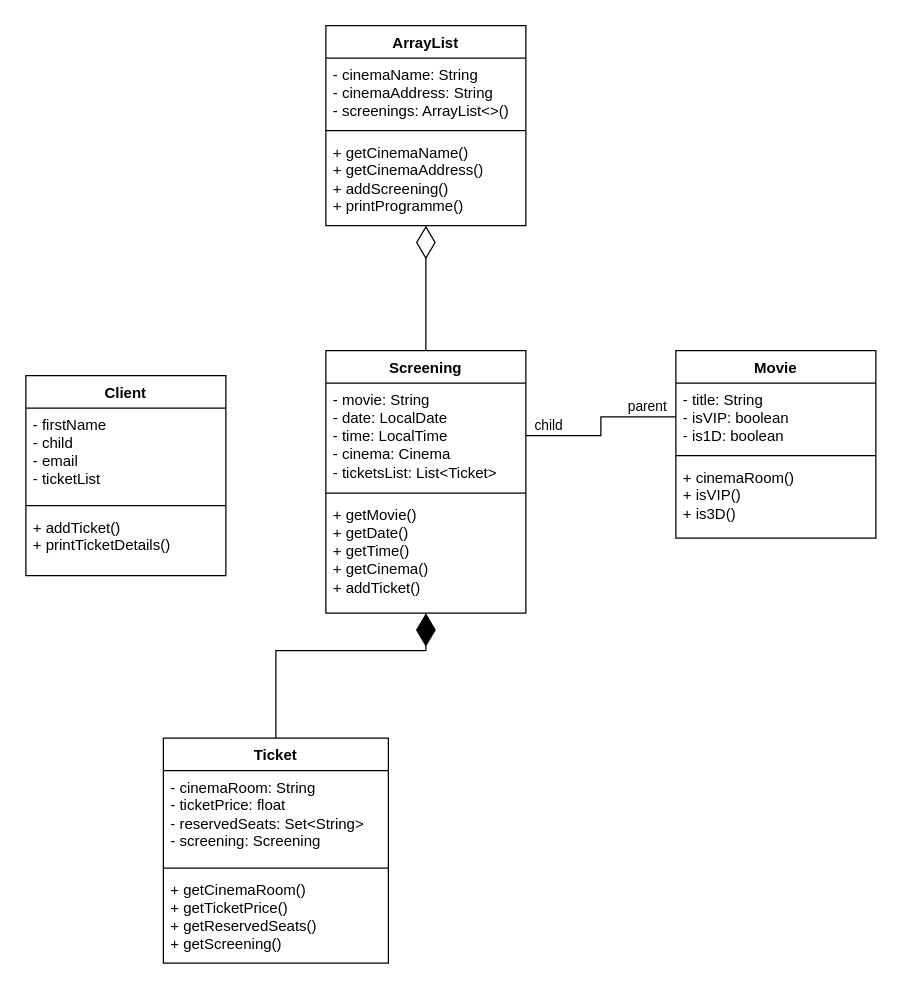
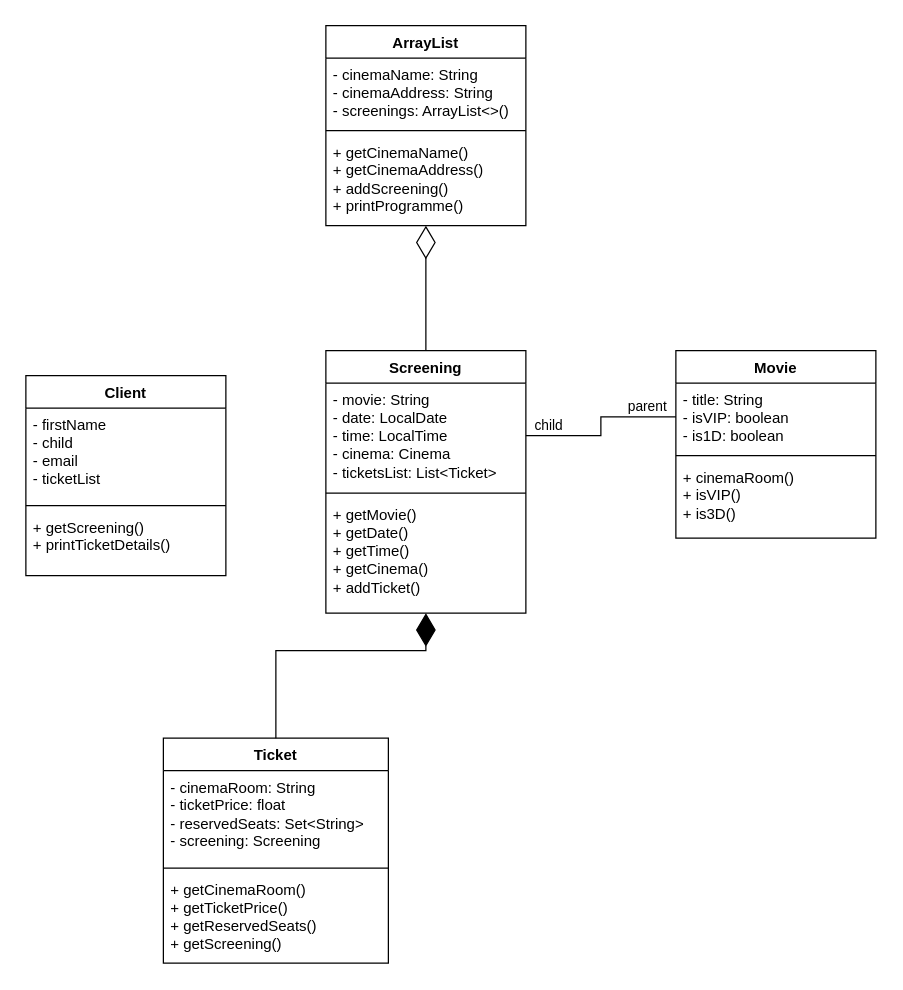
(116, 537) -> (116, 537)
